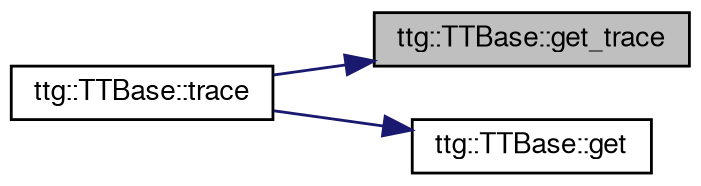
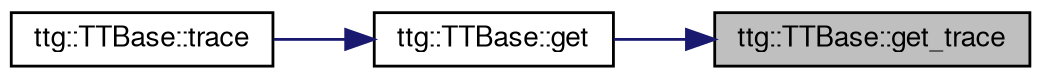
(310, 70) -> (650, 39)
